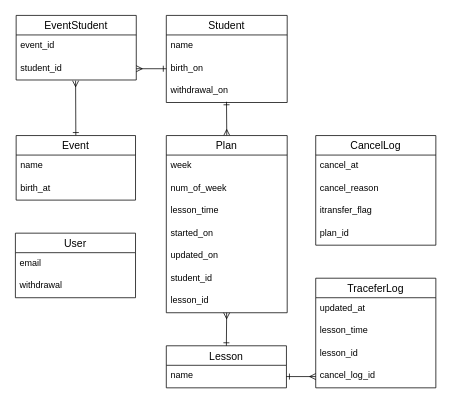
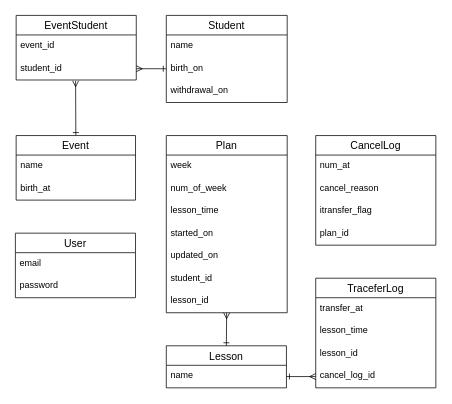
(226, 120) -> none
(341, 165) -> (335, 165)
(42, 285) -> (40, 285)
(345, 308) -> (347, 308)
